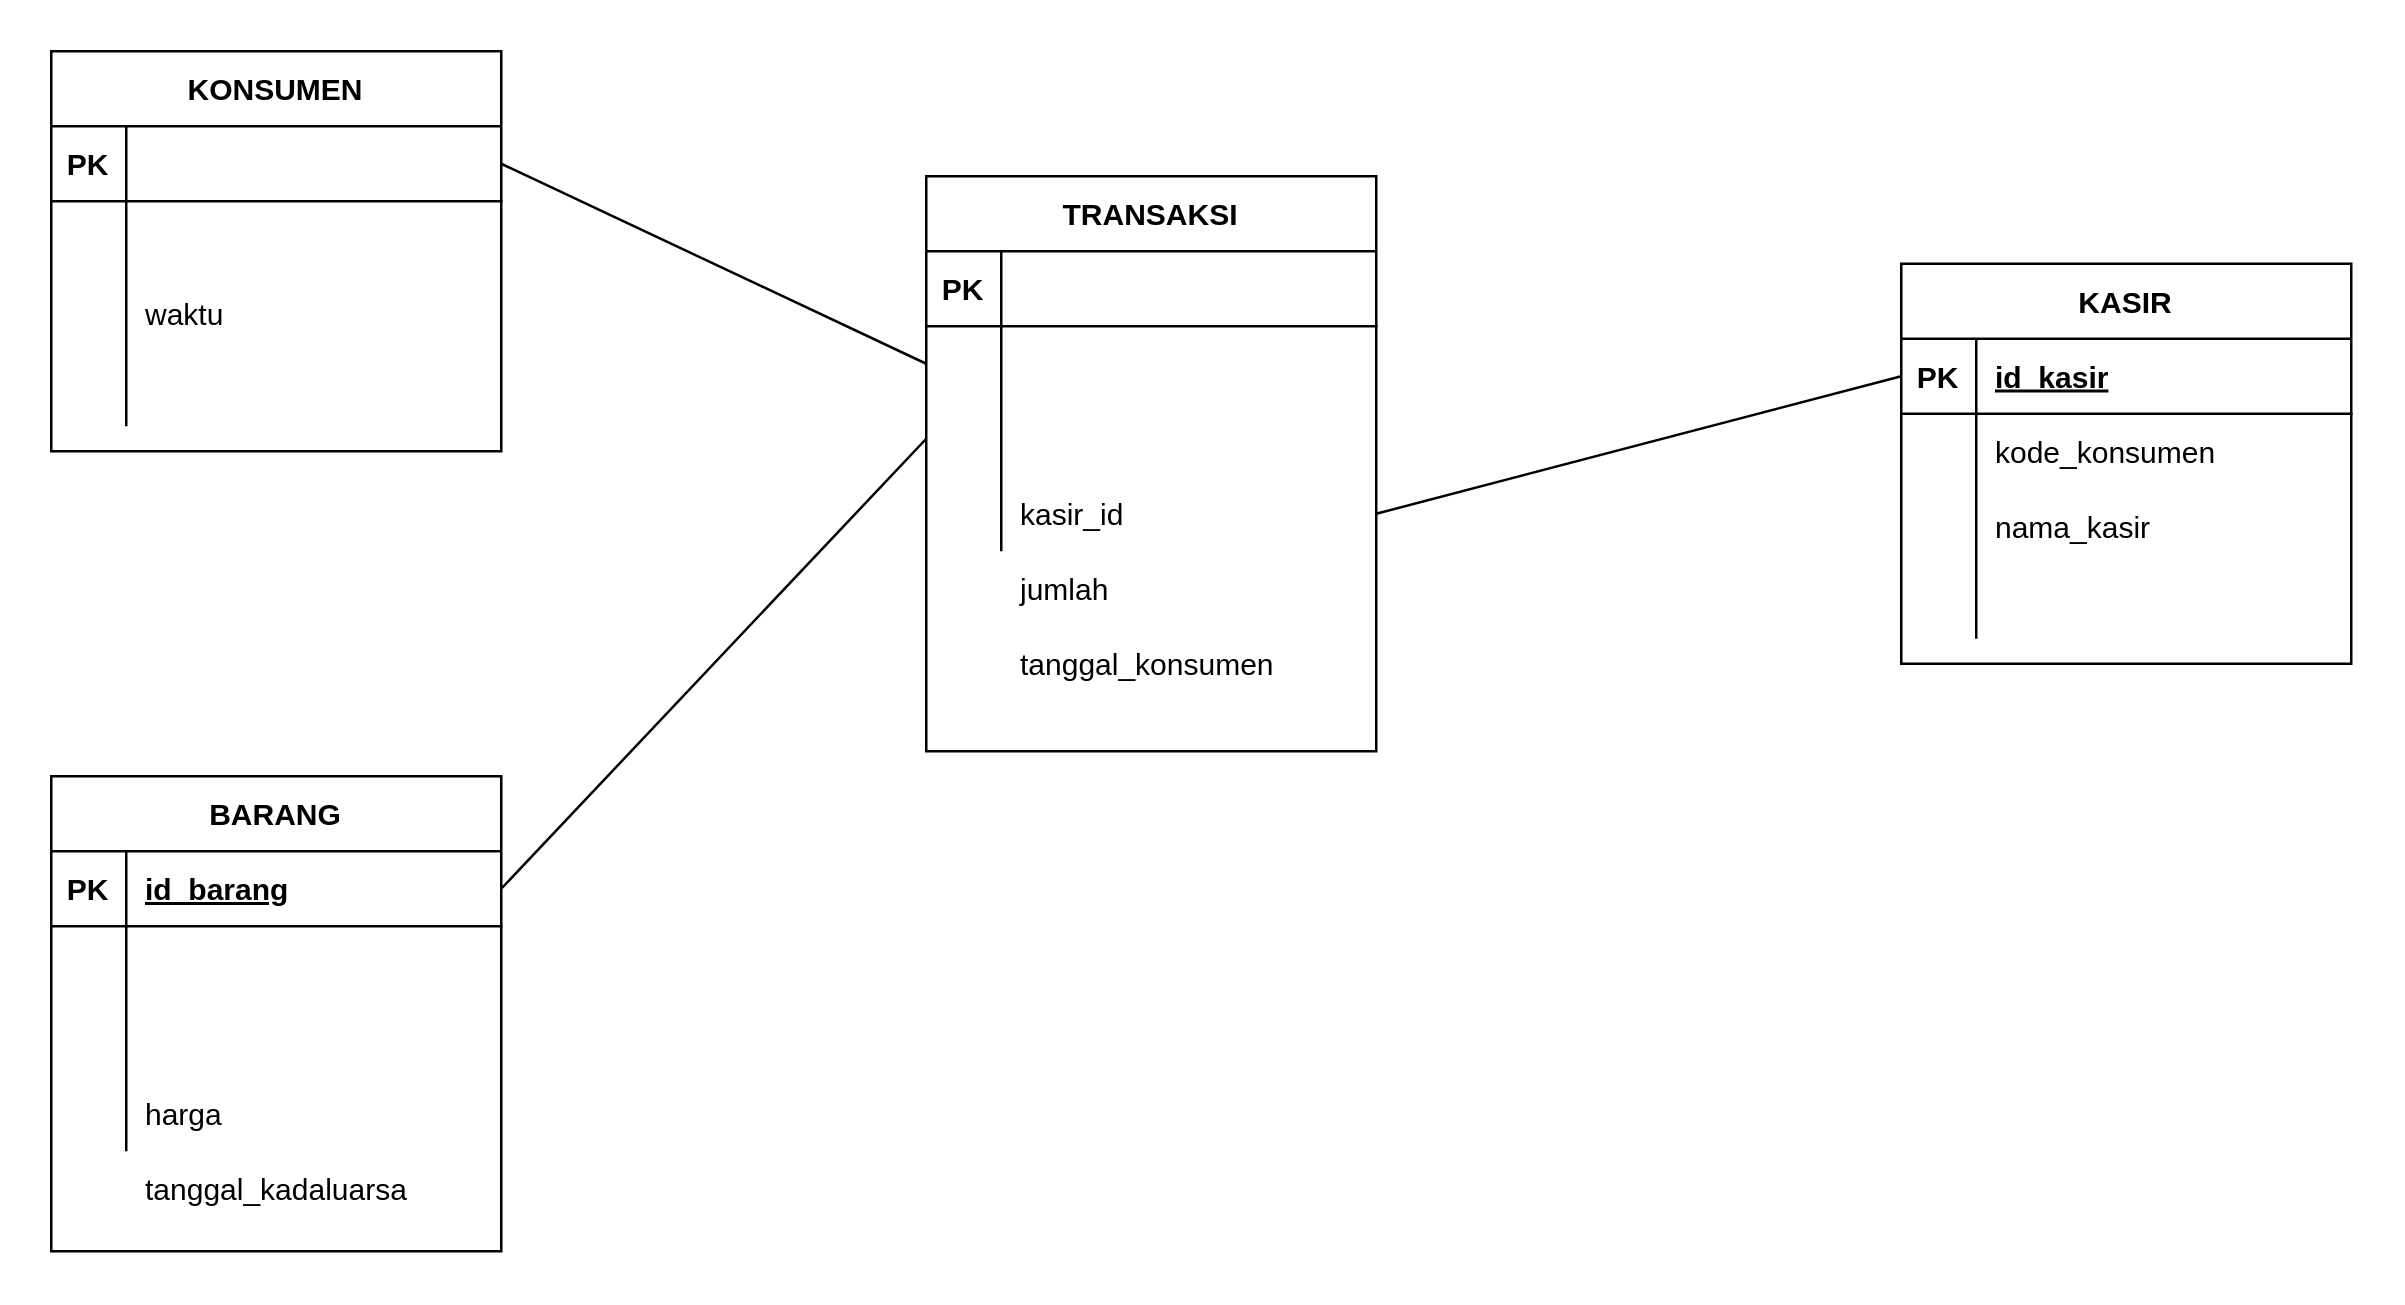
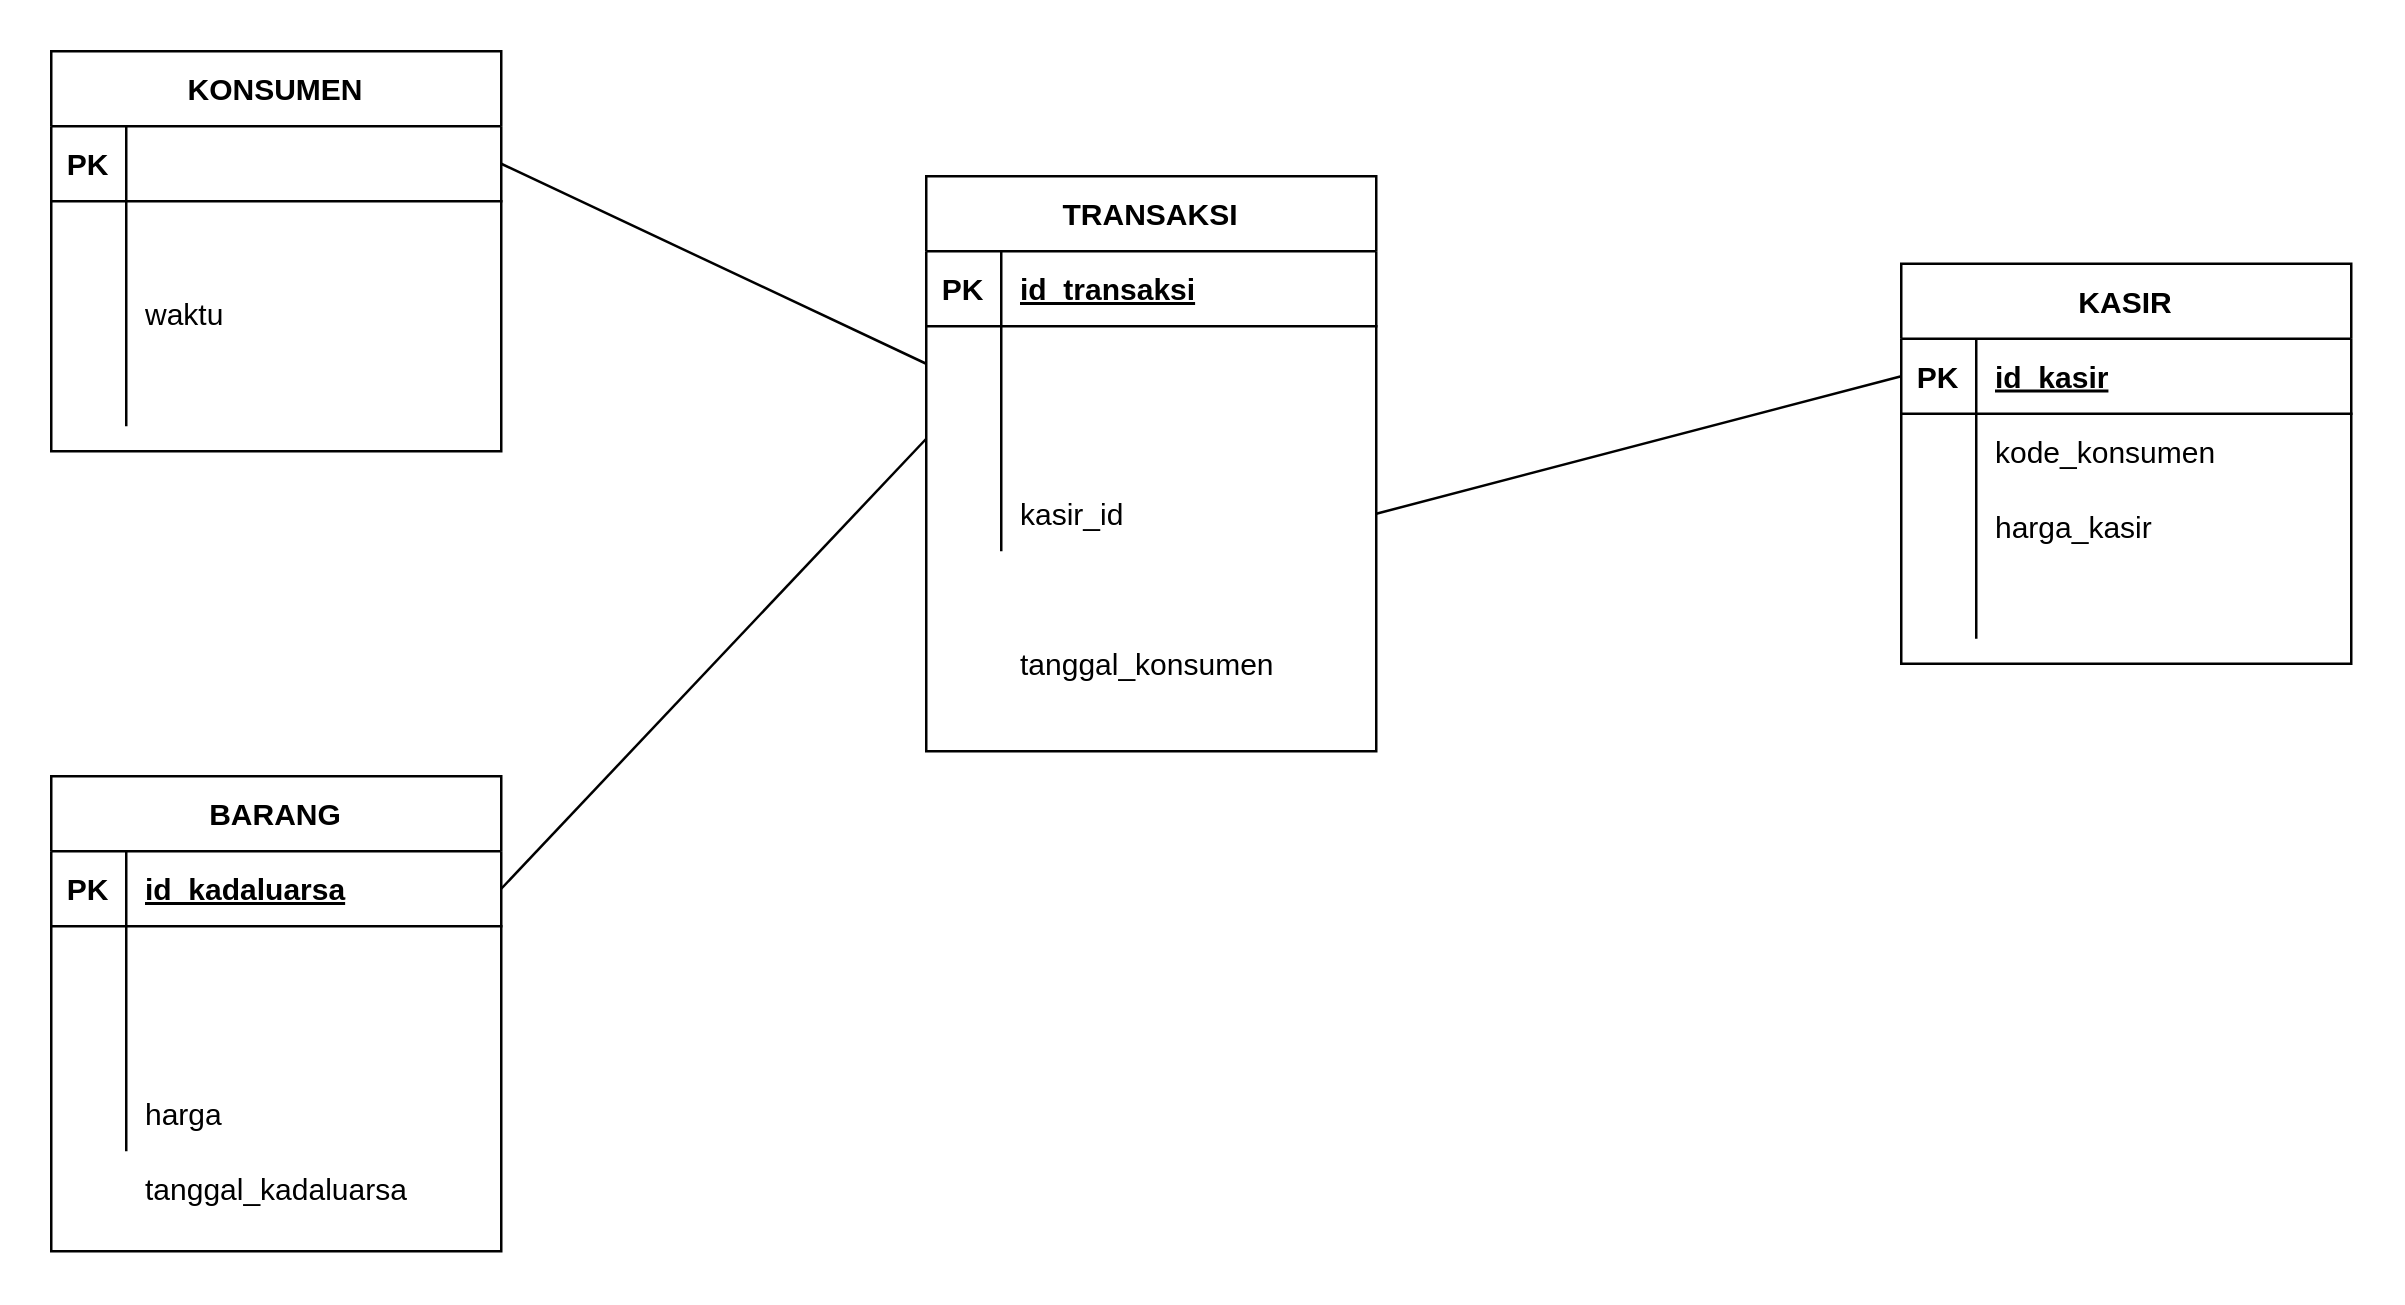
none -> (1189, 289)
(2075, 528) -> (2084, 528)
(1189, 589) -> none
(217, 890) -> (246, 890)
